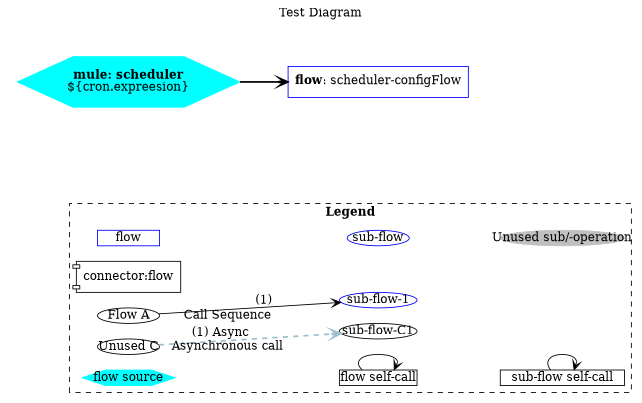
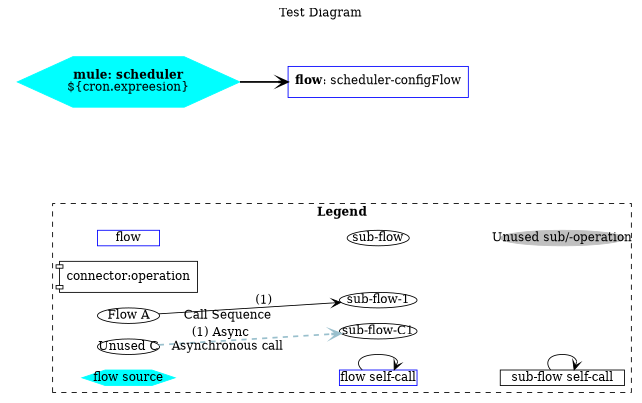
(378, 238) -> (378, 238)
(129, 277) -> (129, 277)
(378, 300) -> (378, 300)
(378, 378) -> (378, 378)
